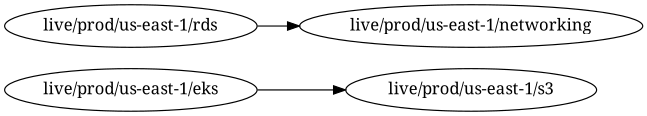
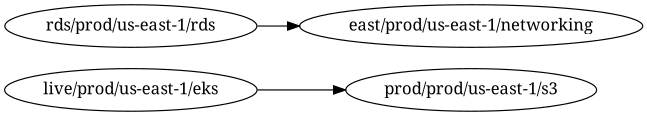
(131, 26) -> (131, 26)
(471, 26) -> (471, 26)
(471, 90) -> (471, 90)
